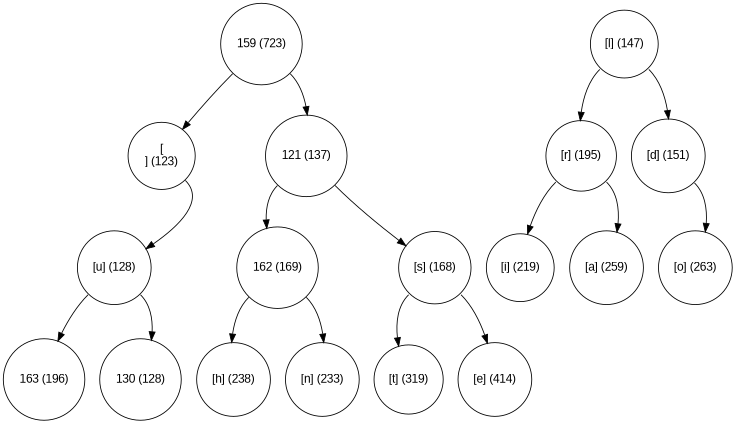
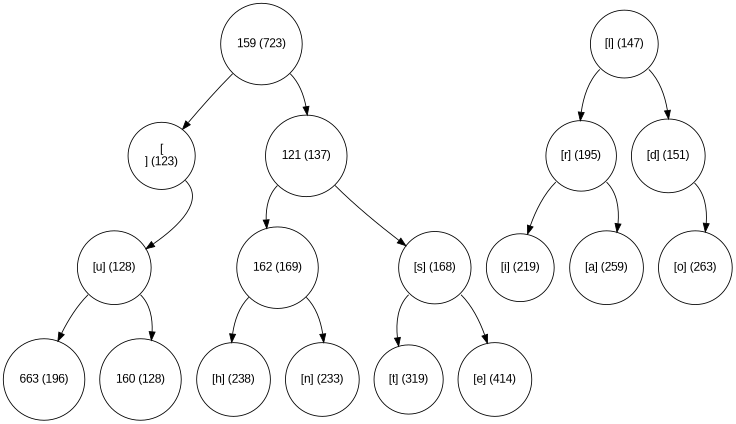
(44, 380) -> (44, 380)
(140, 380) -> (140, 380)
